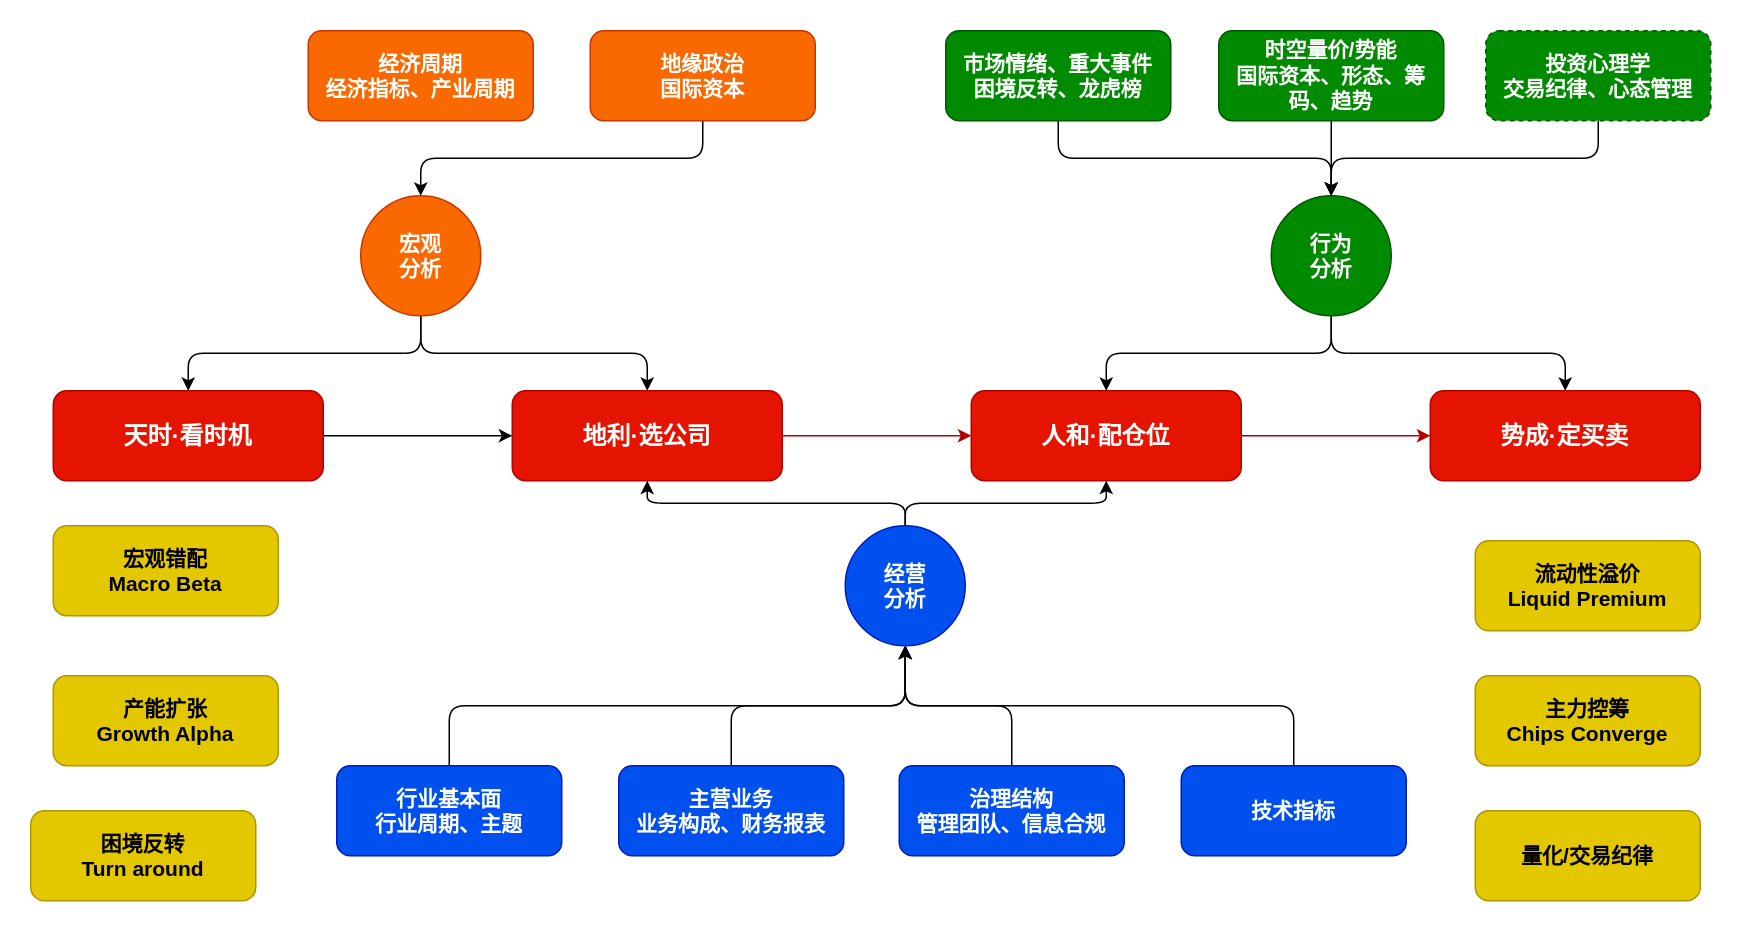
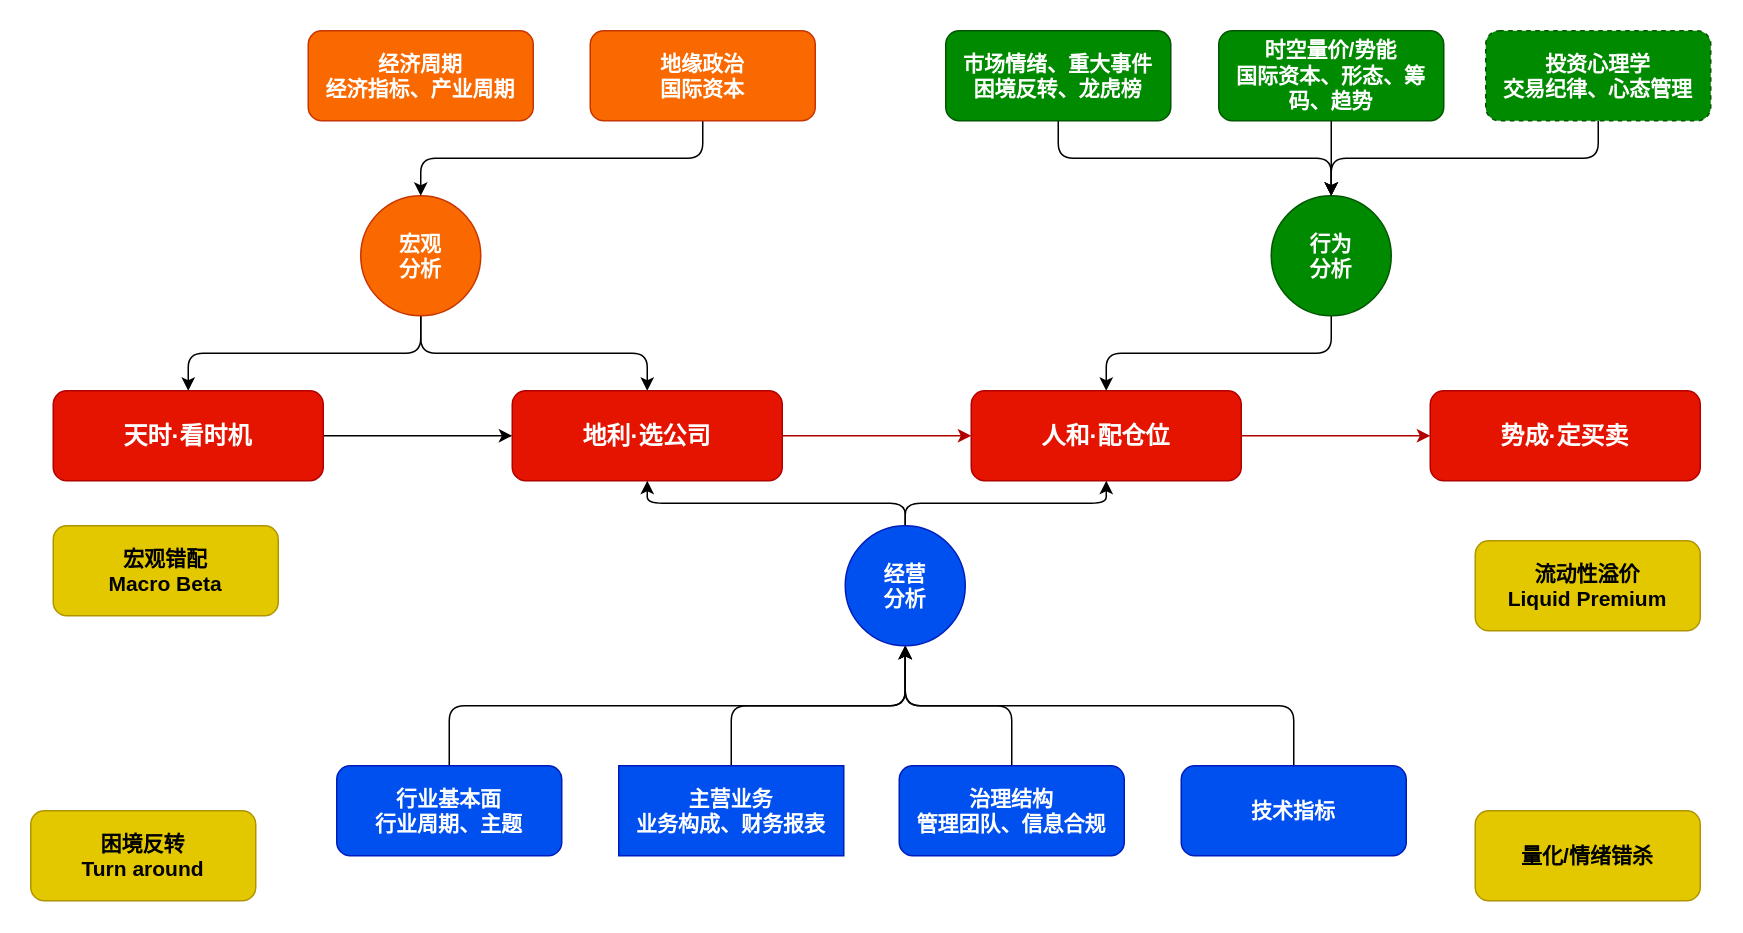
(1456, 353) -> none
(166, 721) -> none
(1588, 721) -> none
(731, 811) -> (731, 811)
(1588, 856) -> (1588, 856)
